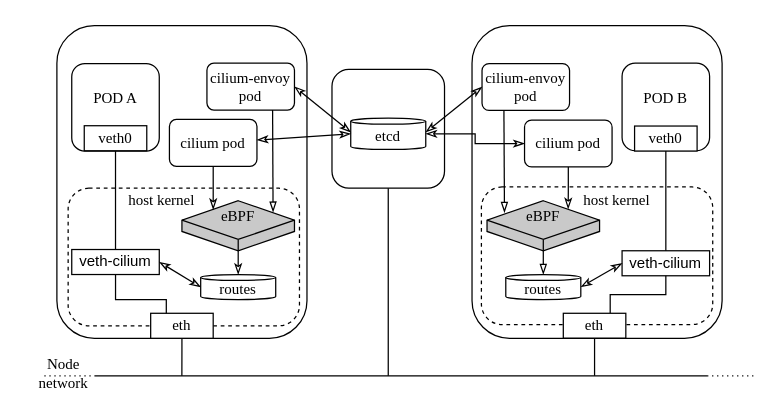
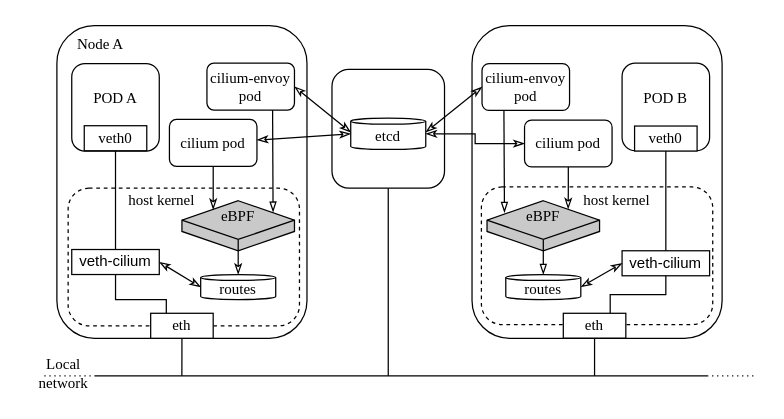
none -> (101, 44)
(64, 373) -> (64, 373)
